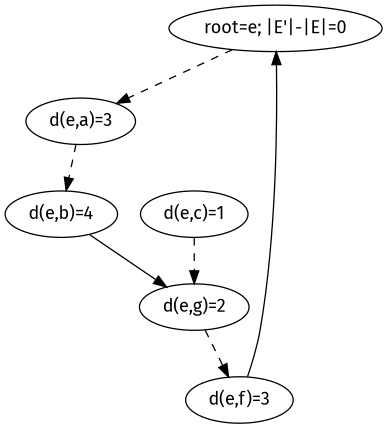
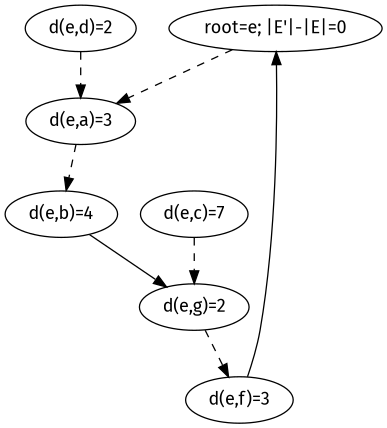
none -> (81, 28)
(194, 214) -> (194, 214)
